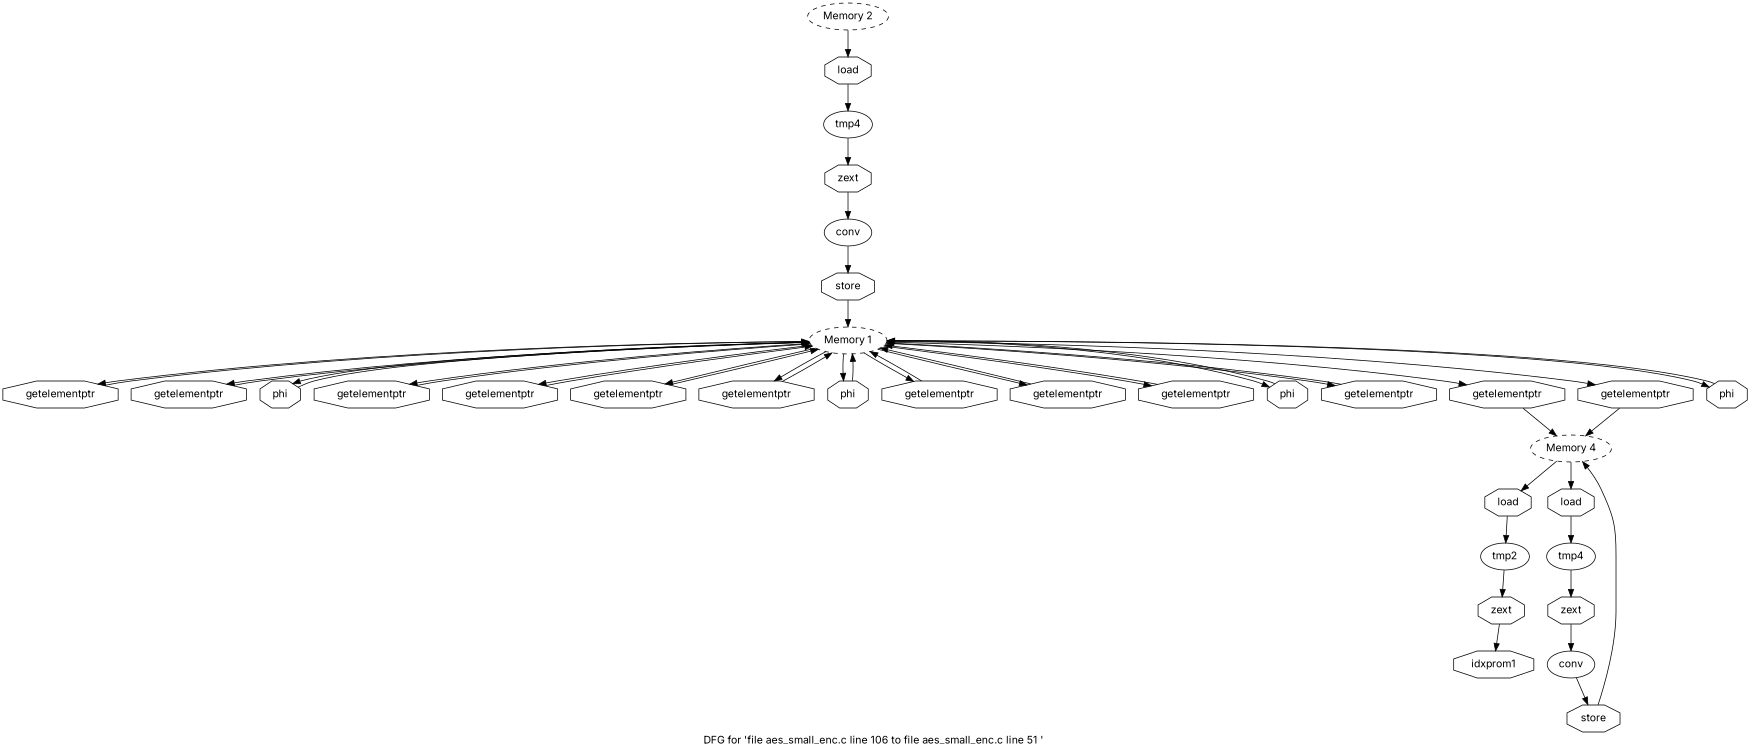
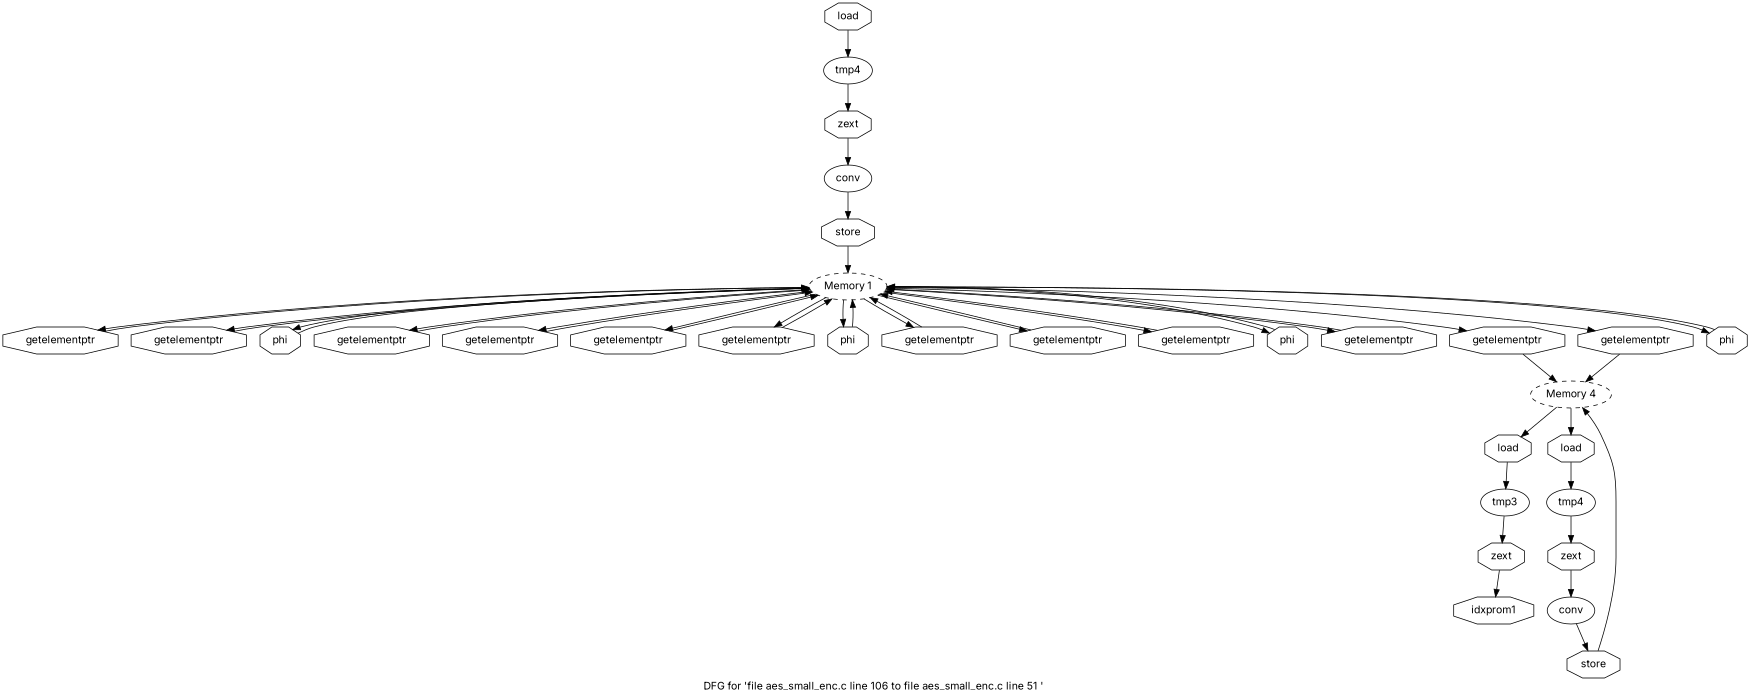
(848, 16) -> none
(1505, 556) -> (1505, 502)
